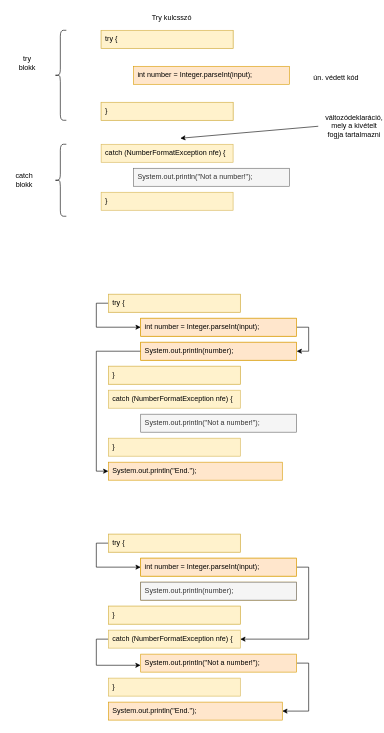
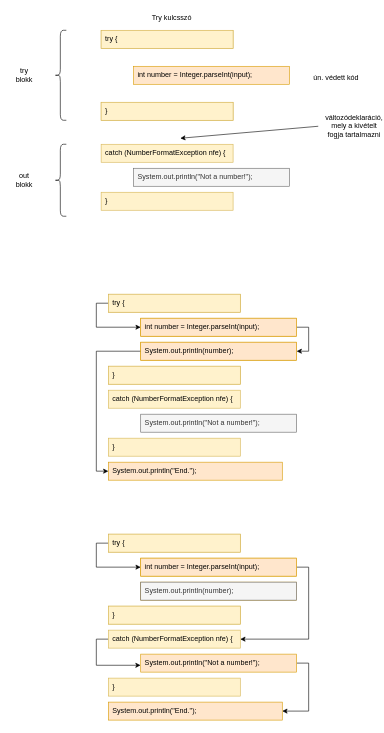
(27, 63) -> (24, 75)
(24, 180) -> (24, 180)
